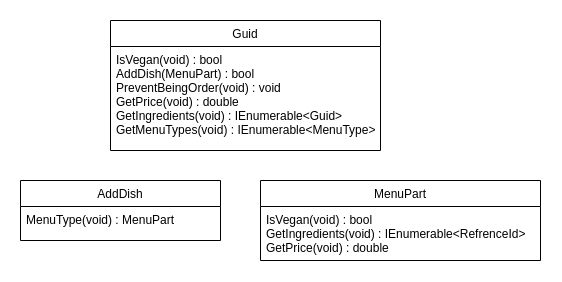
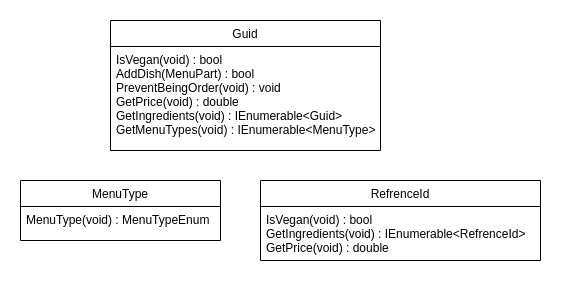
(120, 194) -> (120, 194)
(400, 194) -> (400, 194)
(104, 220) -> (117, 220)
